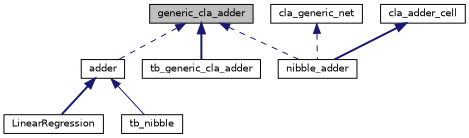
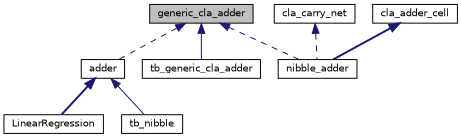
(317, 14) -> (315, 14)
(201, 47) -> (201, 47)
